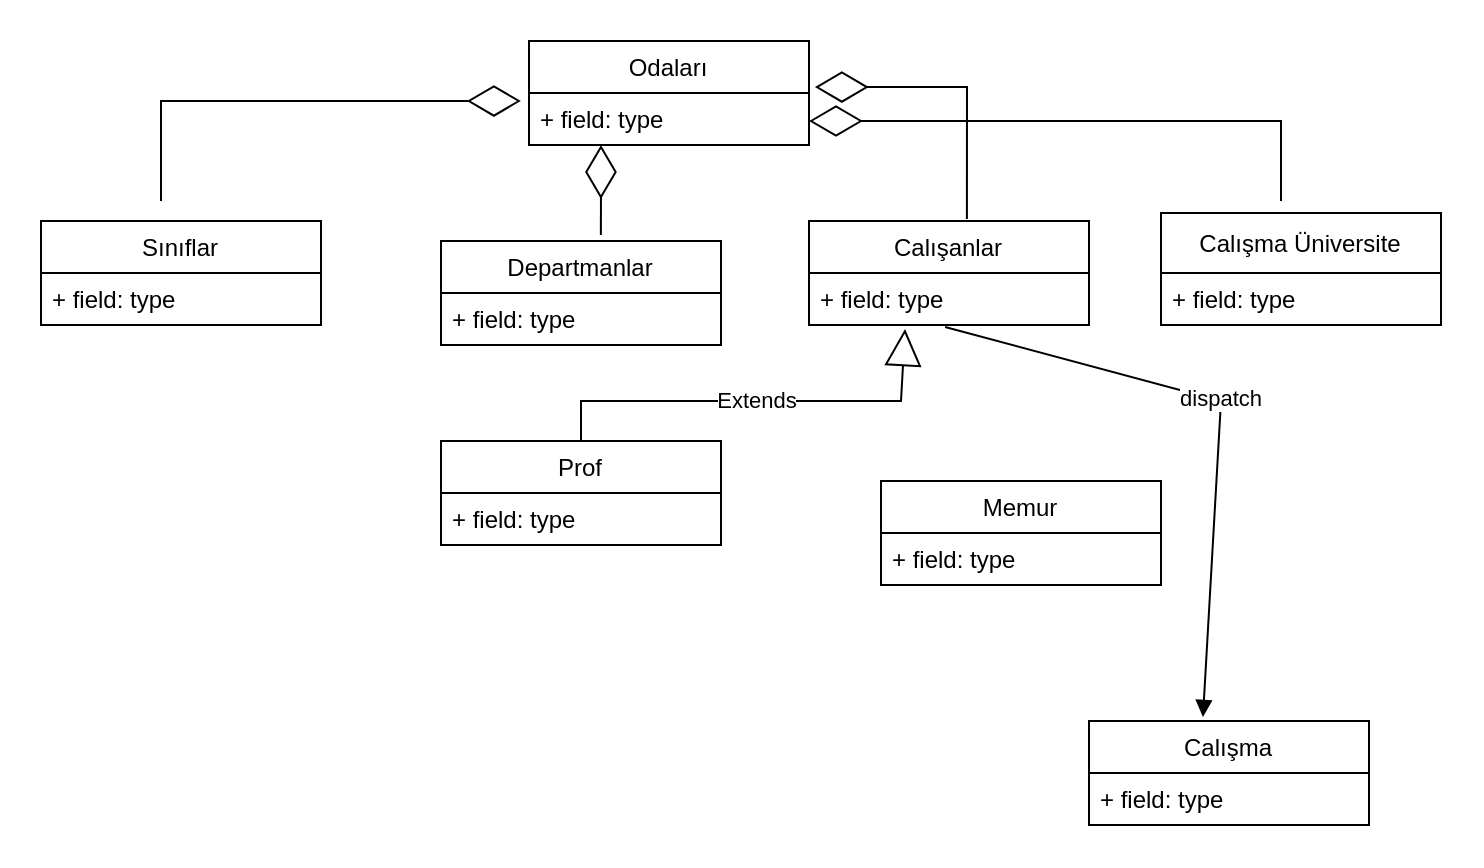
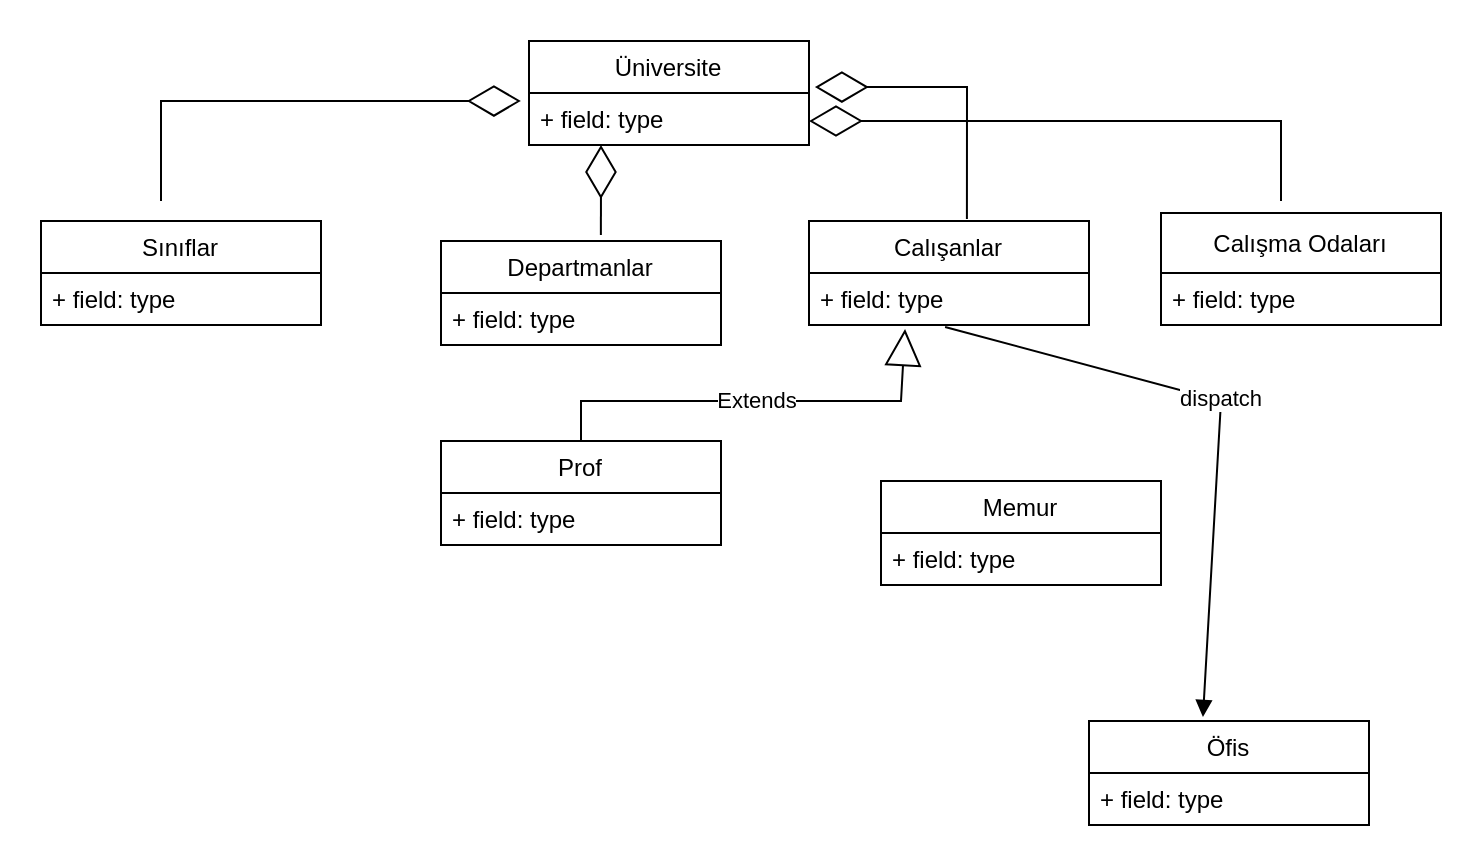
(668, 68) -> (668, 68)
(1300, 244) -> (1300, 244)
(1228, 748) -> (1228, 748)
